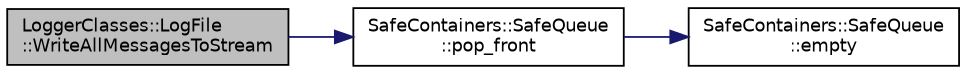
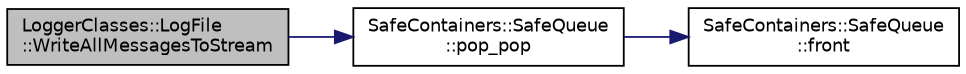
(489, 37) -> (489, 37)
(824, 37) -> (824, 37)
